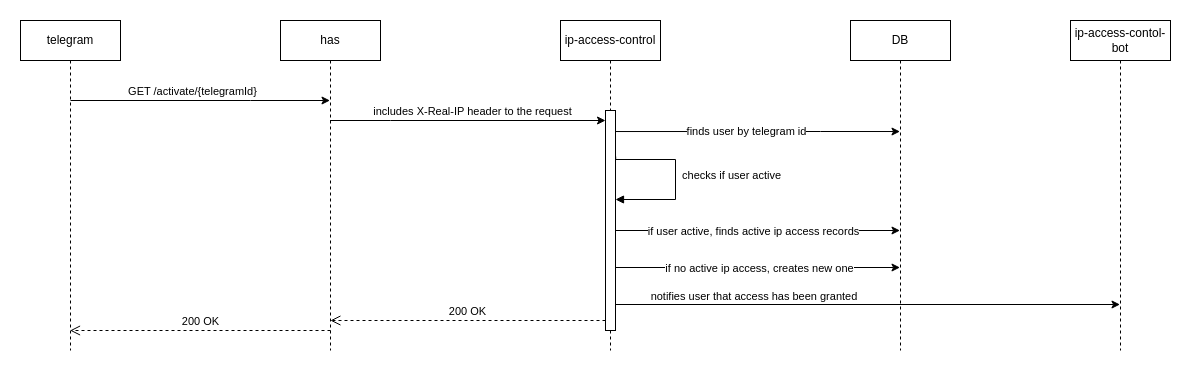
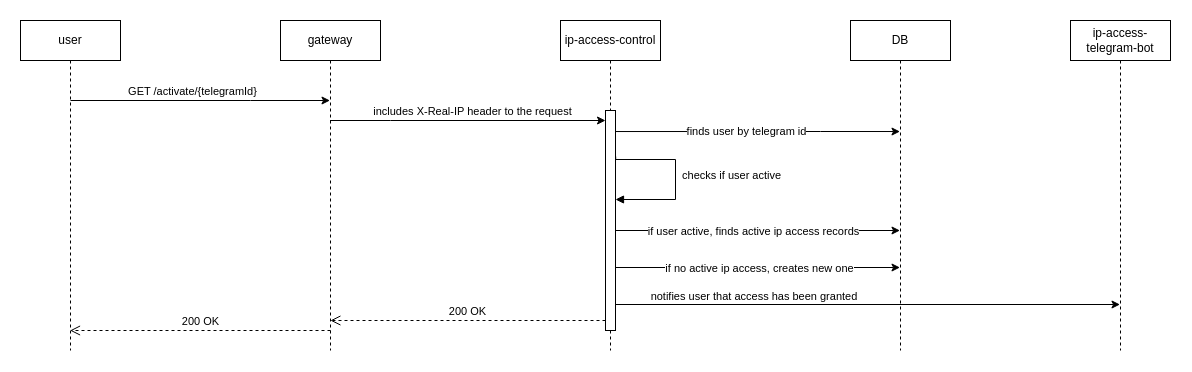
(71, 41) -> (71, 41)
(331, 41) -> (331, 41)
(1121, 41) -> (1121, 41)
